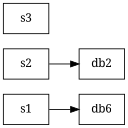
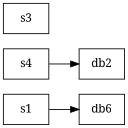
(26, 64) -> (26, 64)
